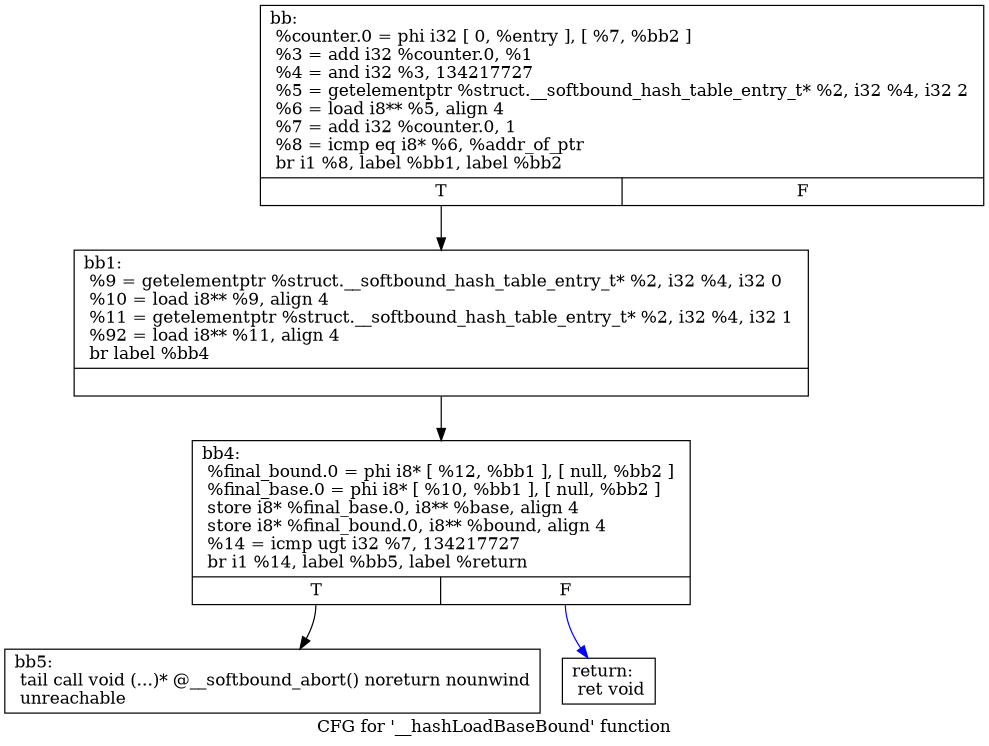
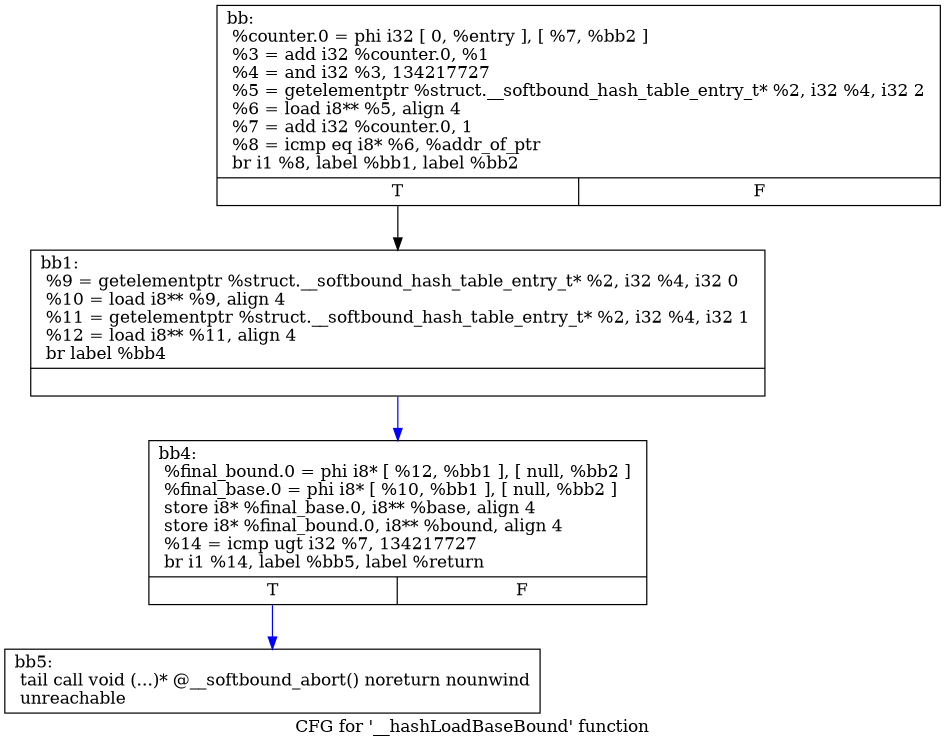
(215, 336) -> (171, 336)
(441, 413) -> (398, 413)
(313, 623) -> (272, 621)
(609, 681) -> none
